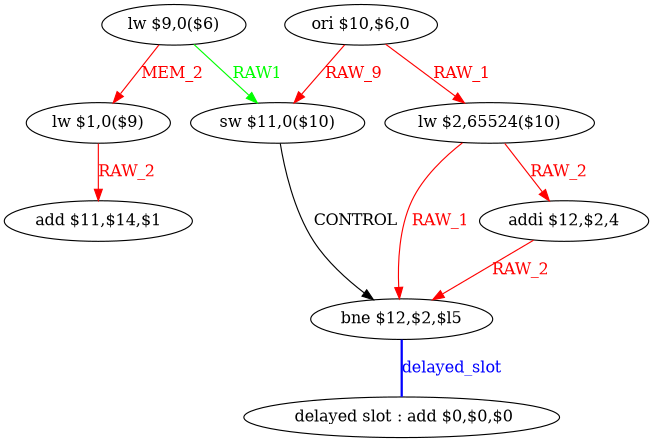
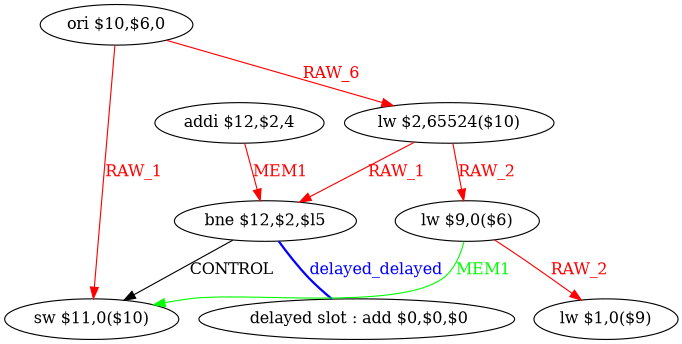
(172, 74) -> (579, 270)
(257, 74) -> (484, 270)
(354, 74) -> (134, 172)
(462, 74) -> (331, 74)
(523, 168) -> (457, 166)
(98, 221) -> none
(306, 227) -> (183, 267)
(521, 270) -> (281, 172)
(452, 368) -> (376, 270)
